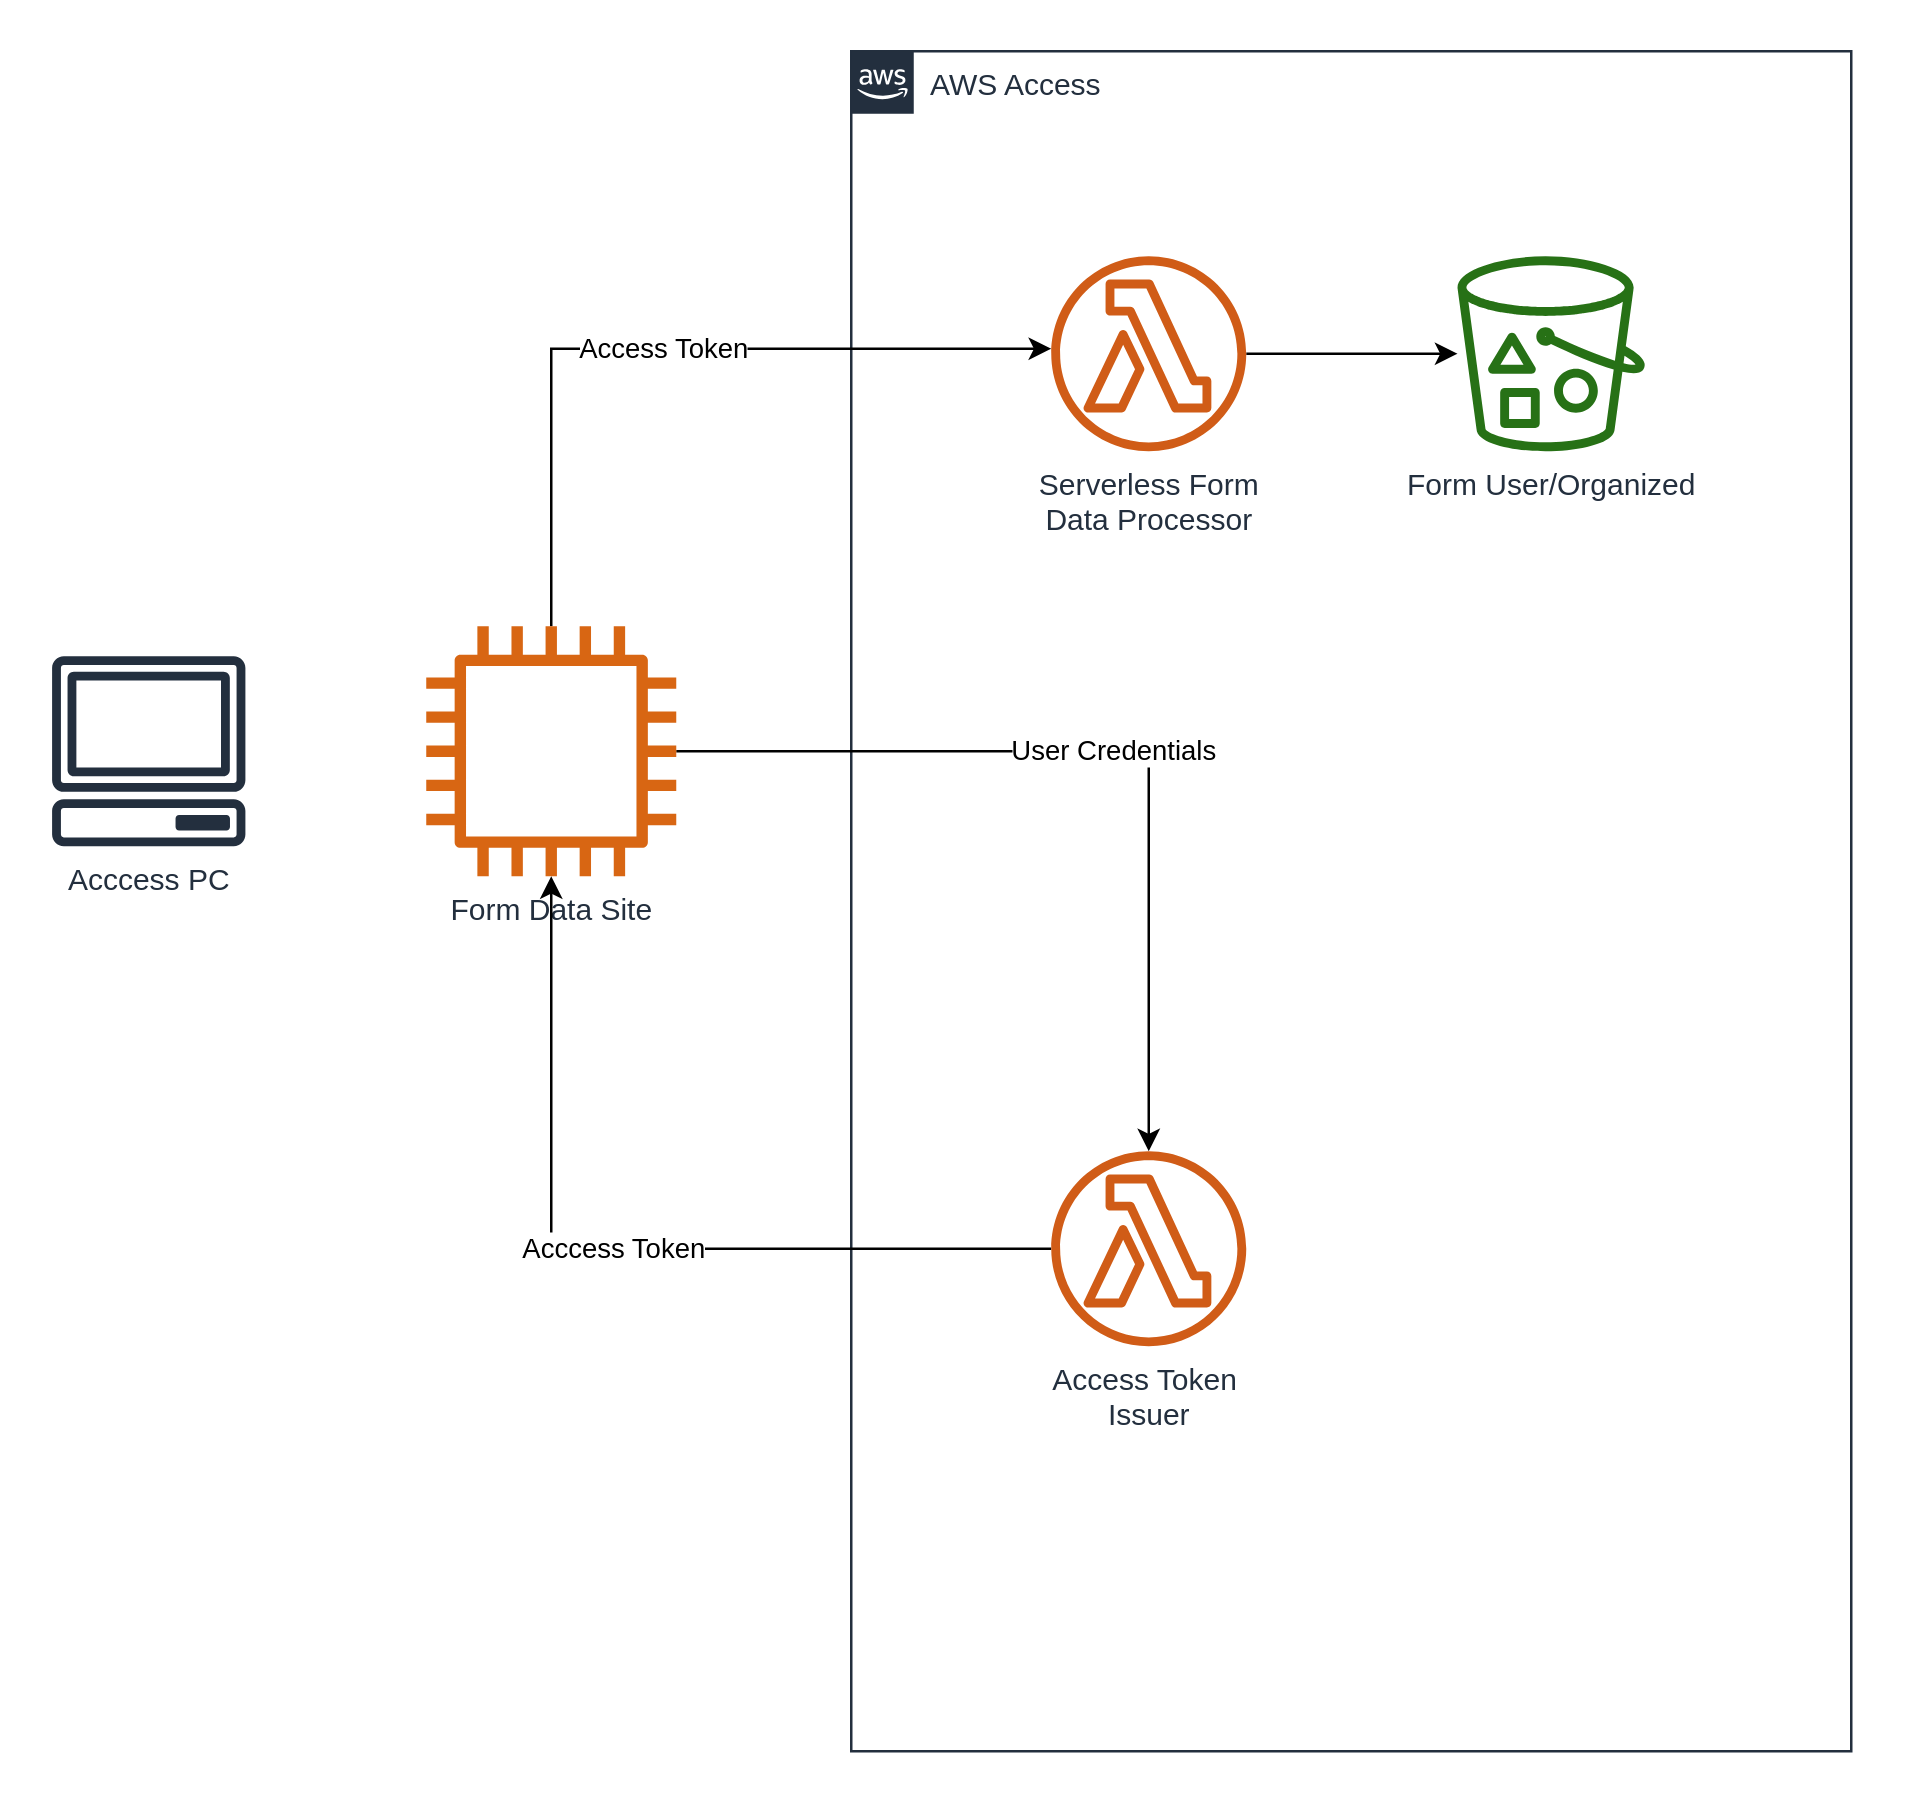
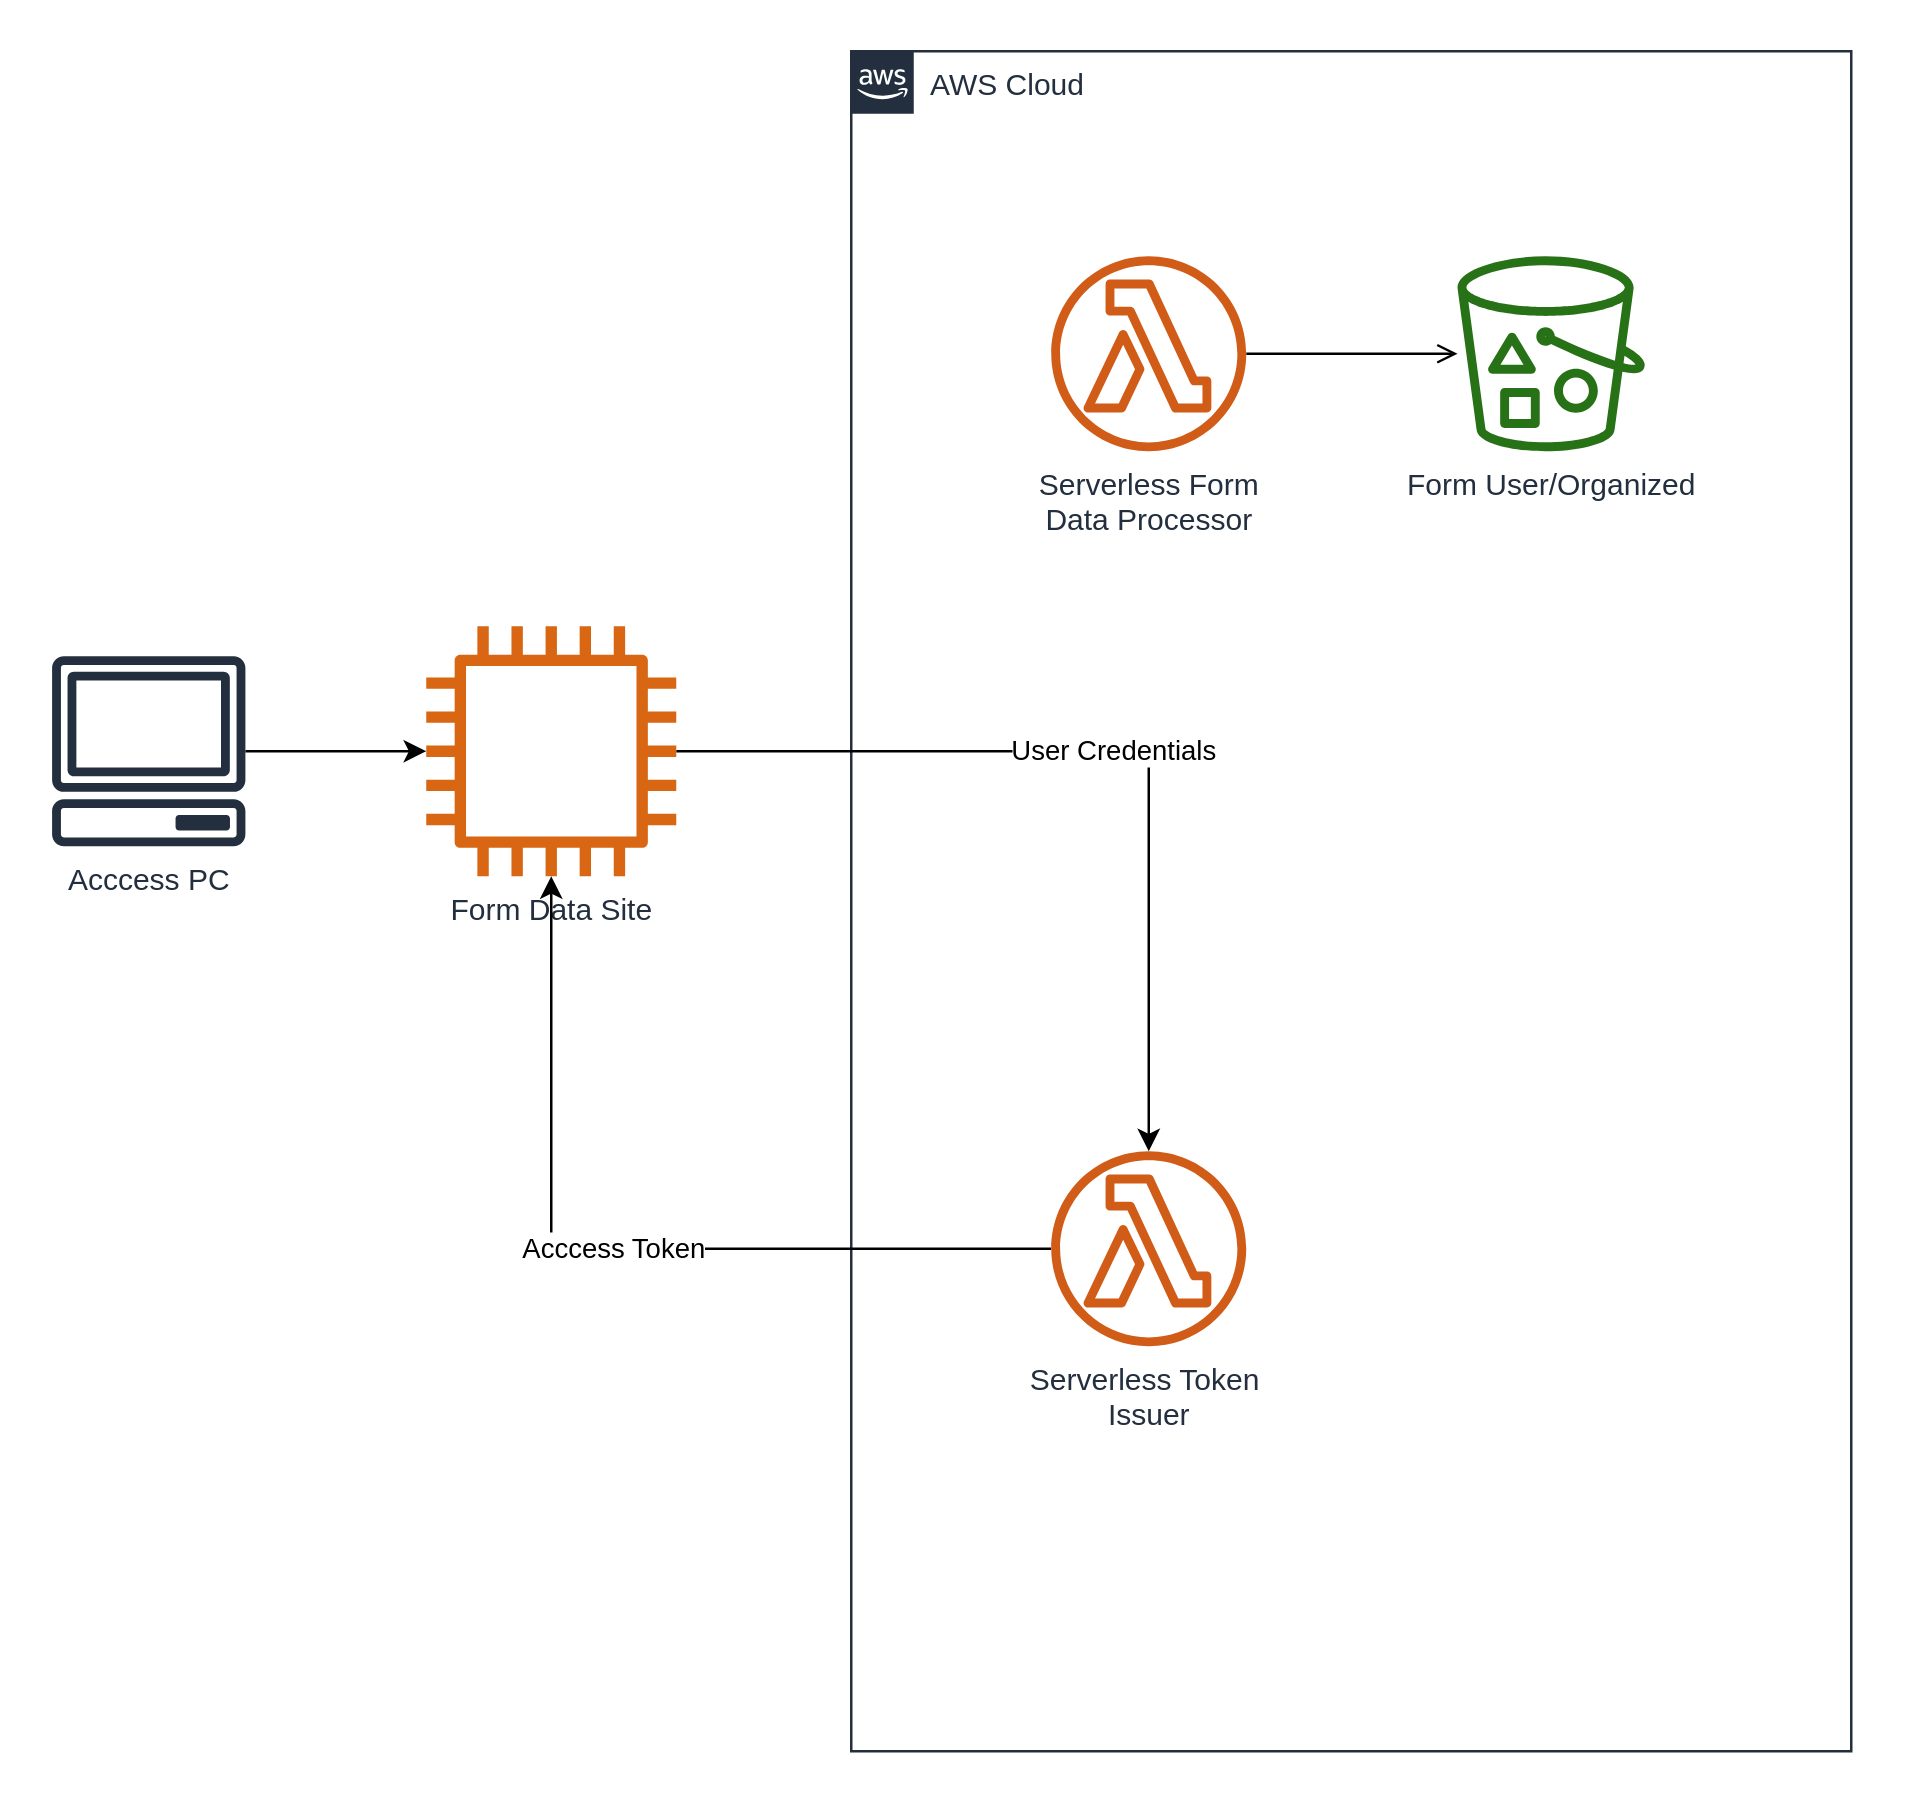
(1011, 87) -> (999, 87)
(857, 349) -> none
(1439, 354) -> (1443, 354)
none -> (328, 751)
(1150, 1400) -> (1150, 1400)
